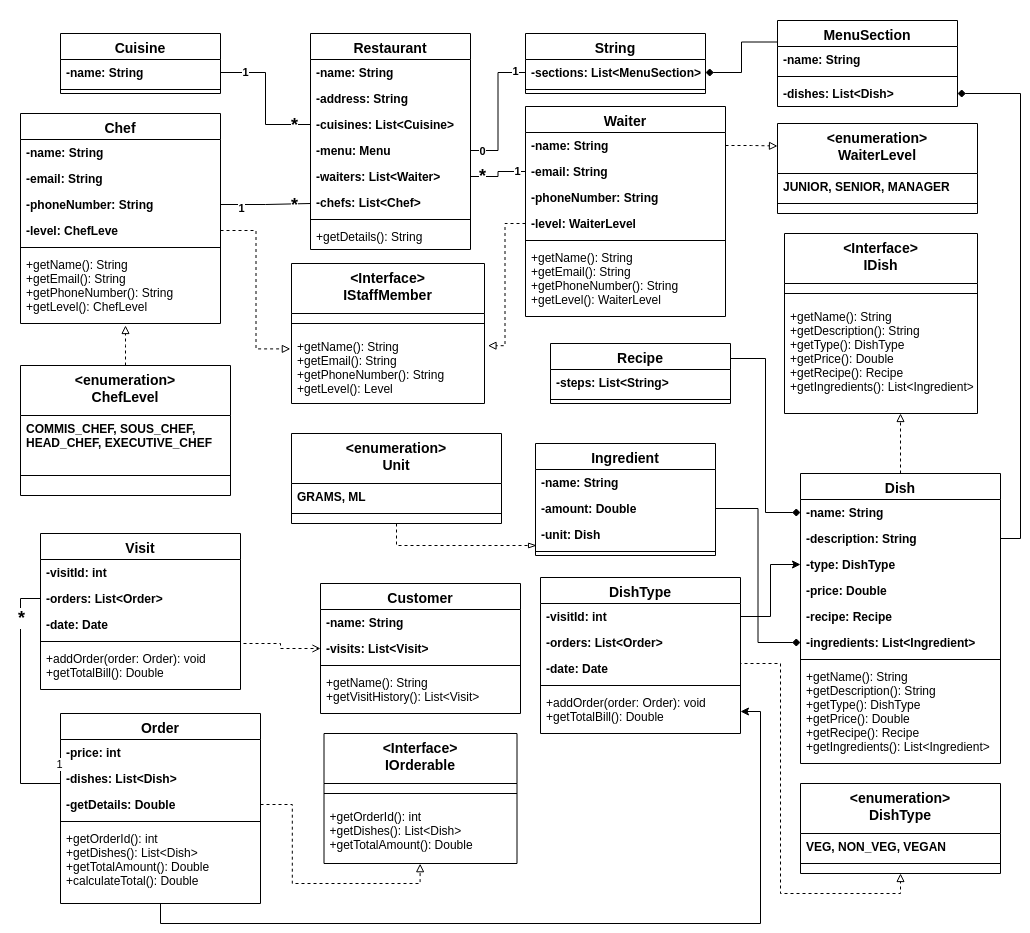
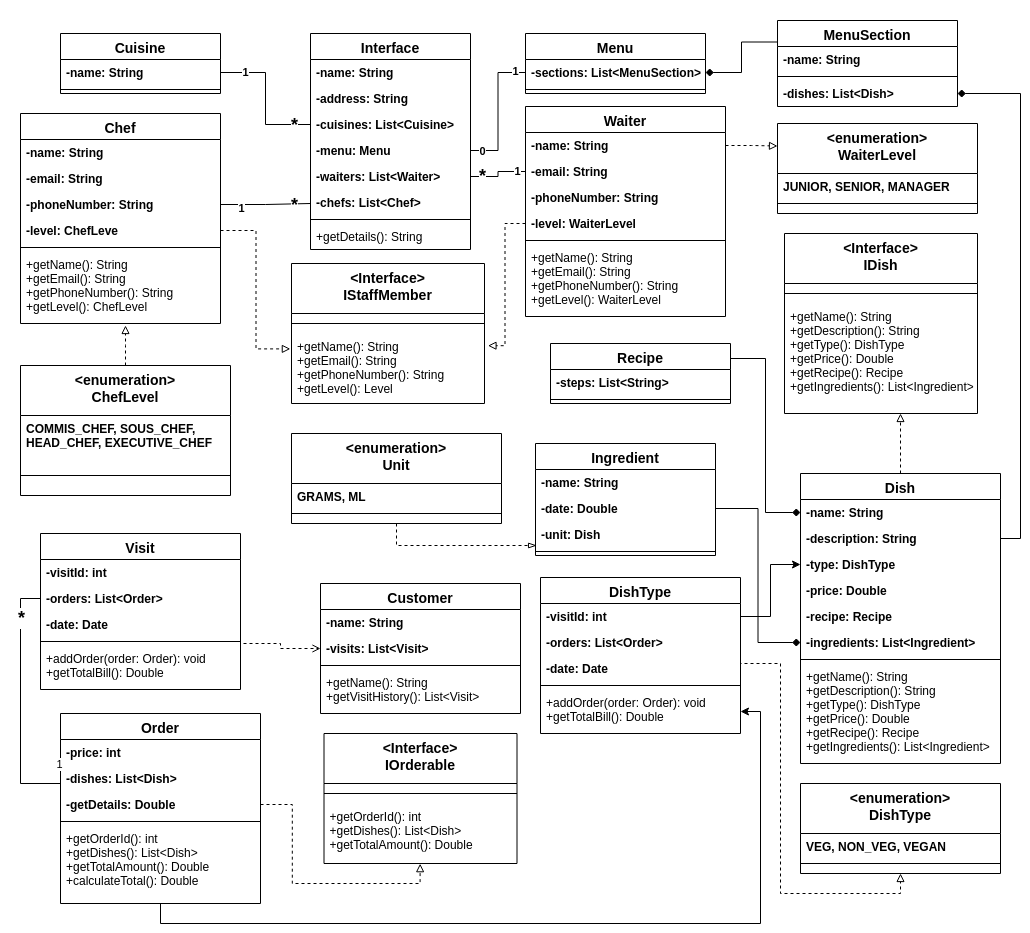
(390, 48) -> (390, 48)
(615, 48) -> (615, 48)
(587, 509) -> (580, 509)
